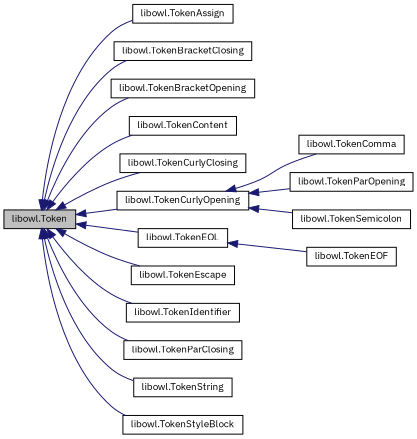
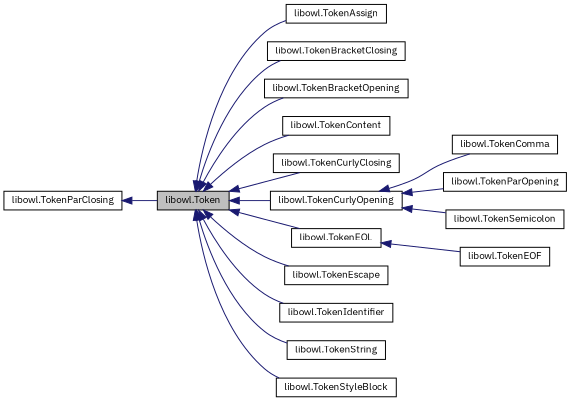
(79, 297) -> (145, 201)
